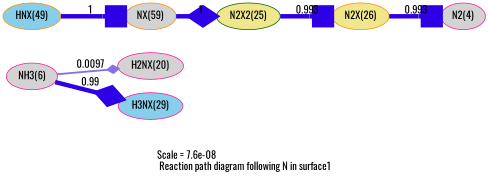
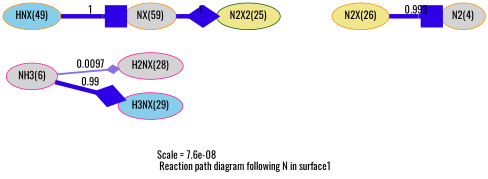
(295, 16) -> none
(463, 16) -> (463, 16)
(151, 66) -> (151, 66)
